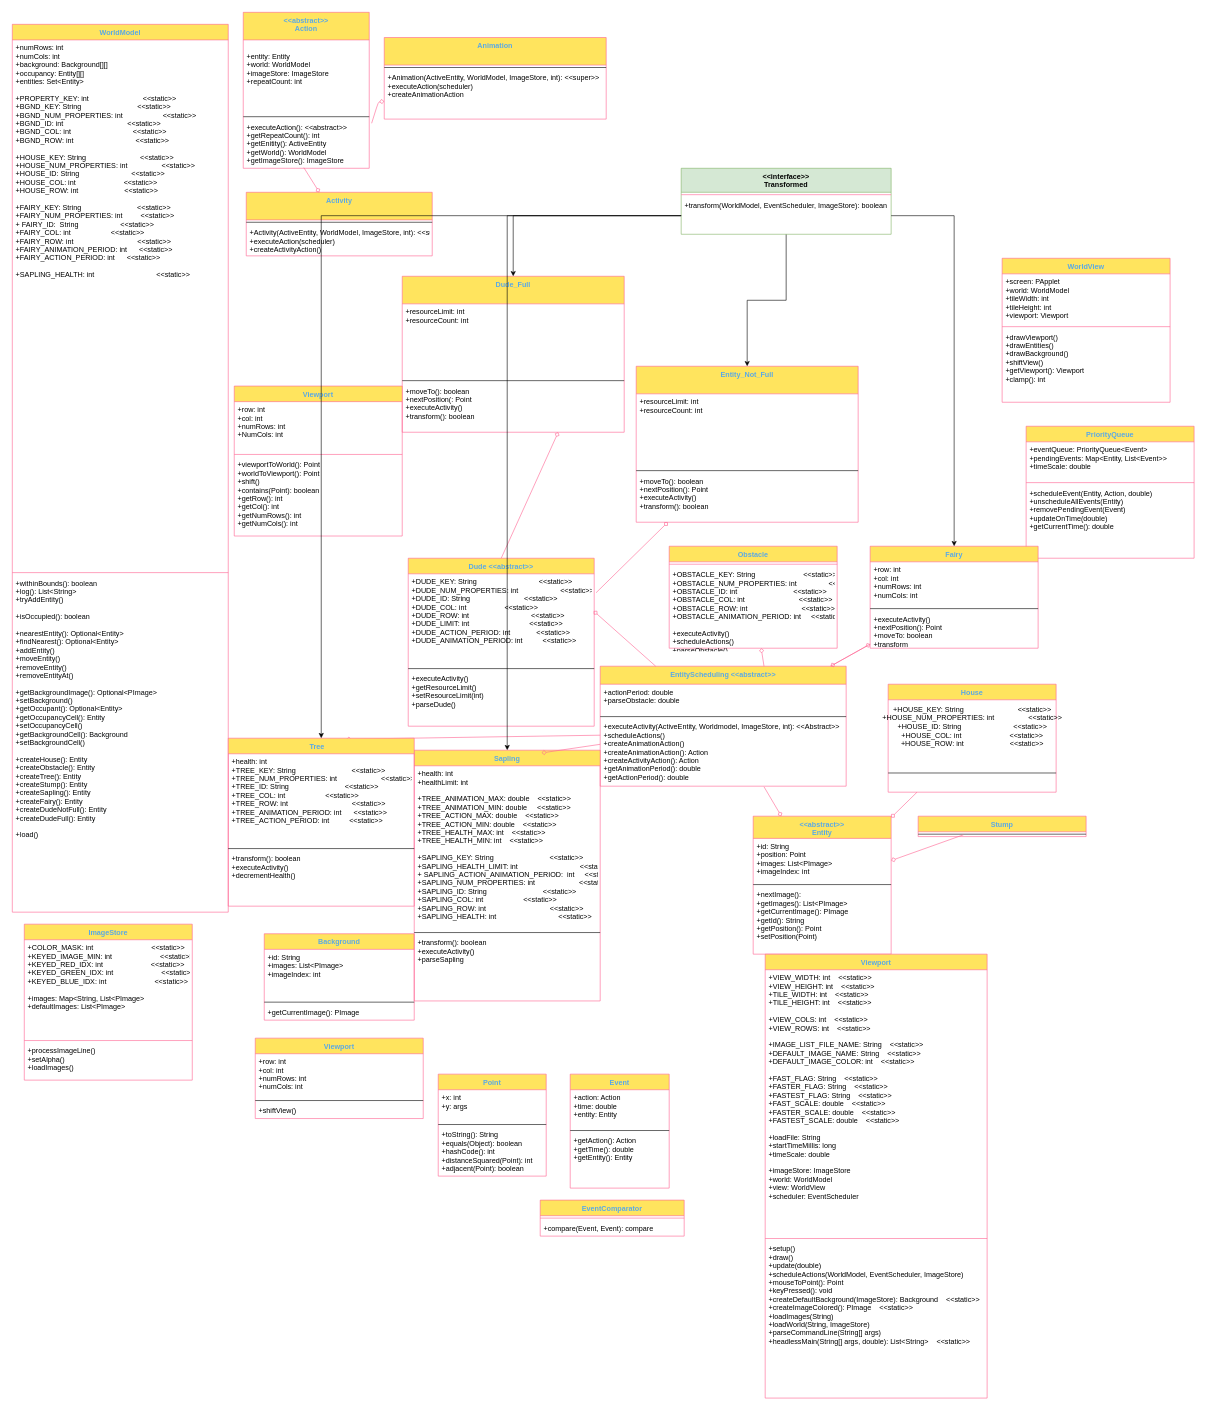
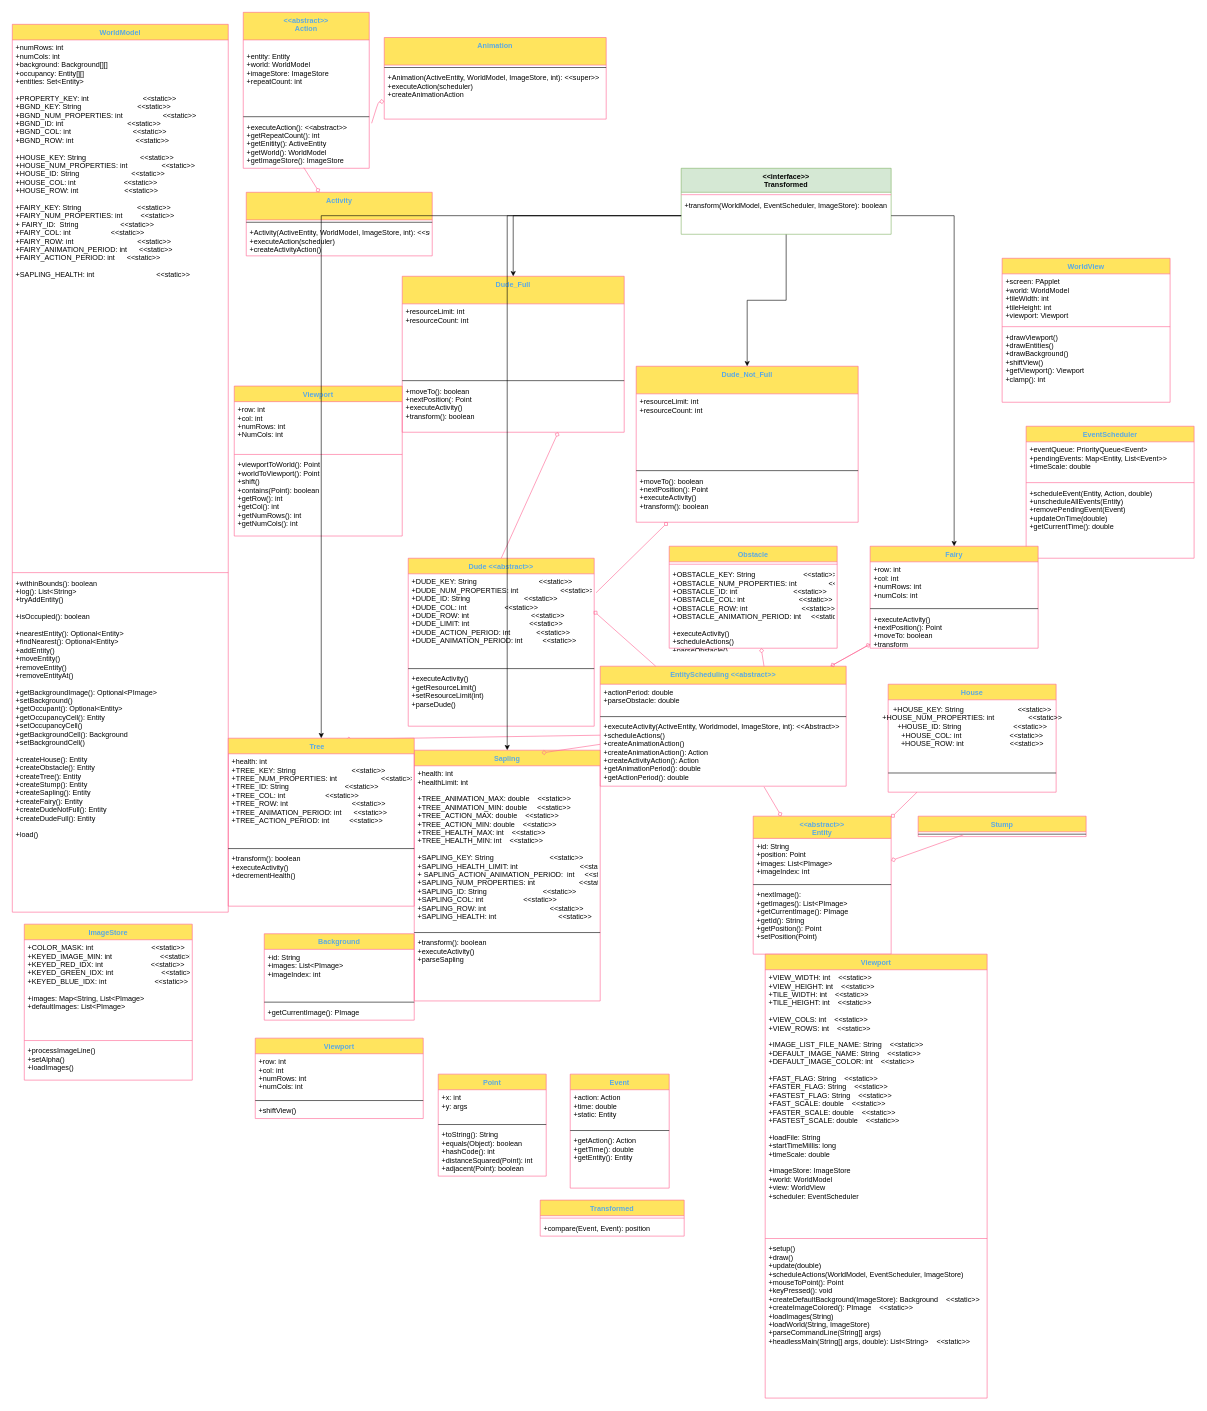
(747, 374) -> (747, 374)
(1110, 434) -> (1110, 434)
(600, 1098) -> (600, 1098)
(612, 1208) -> (612, 1208)
(602, 1229) -> (602, 1229)
